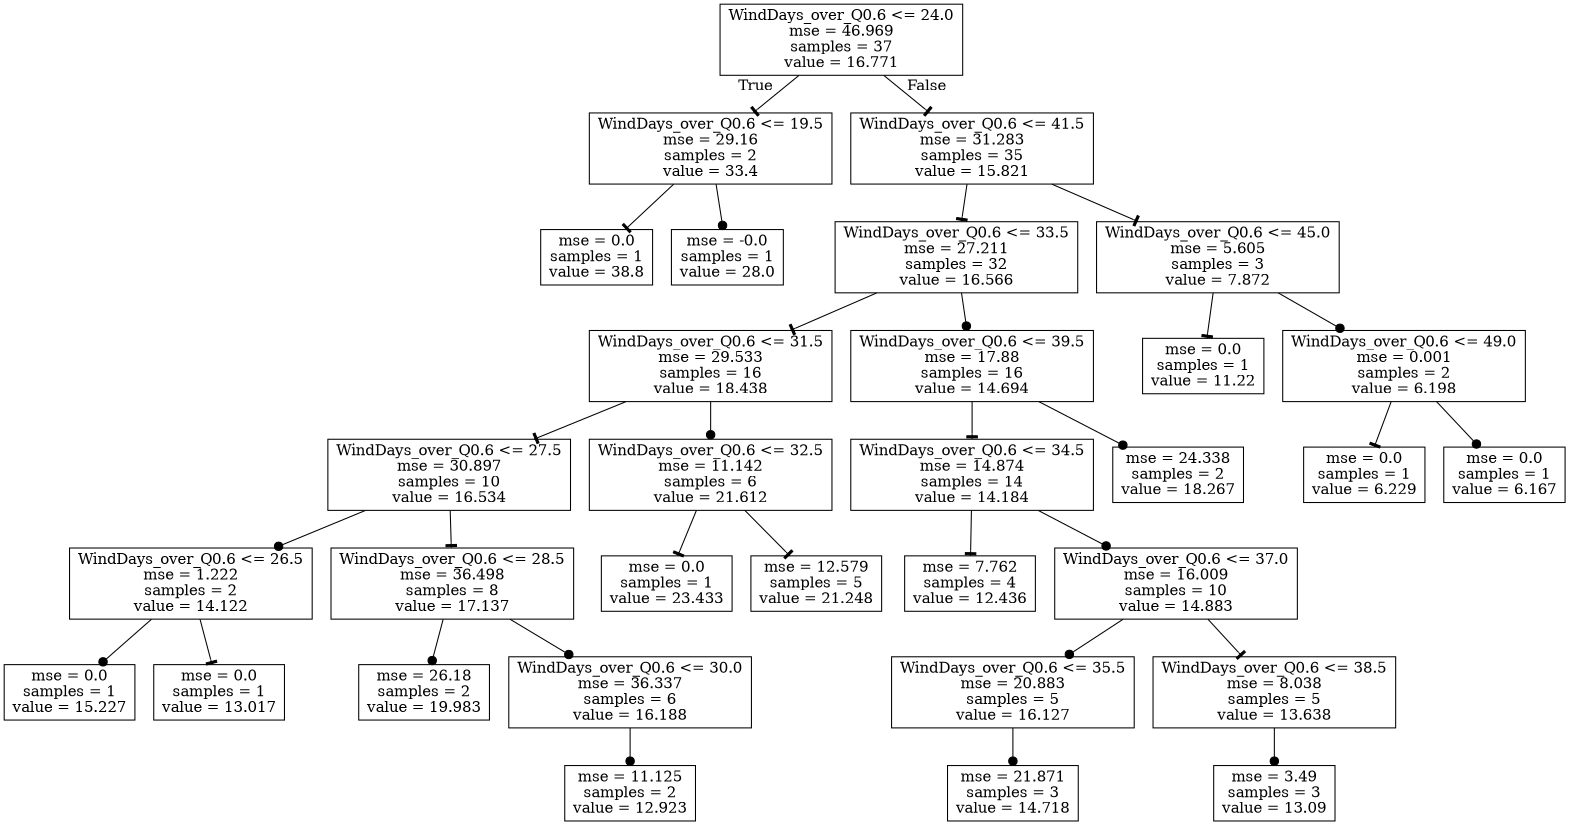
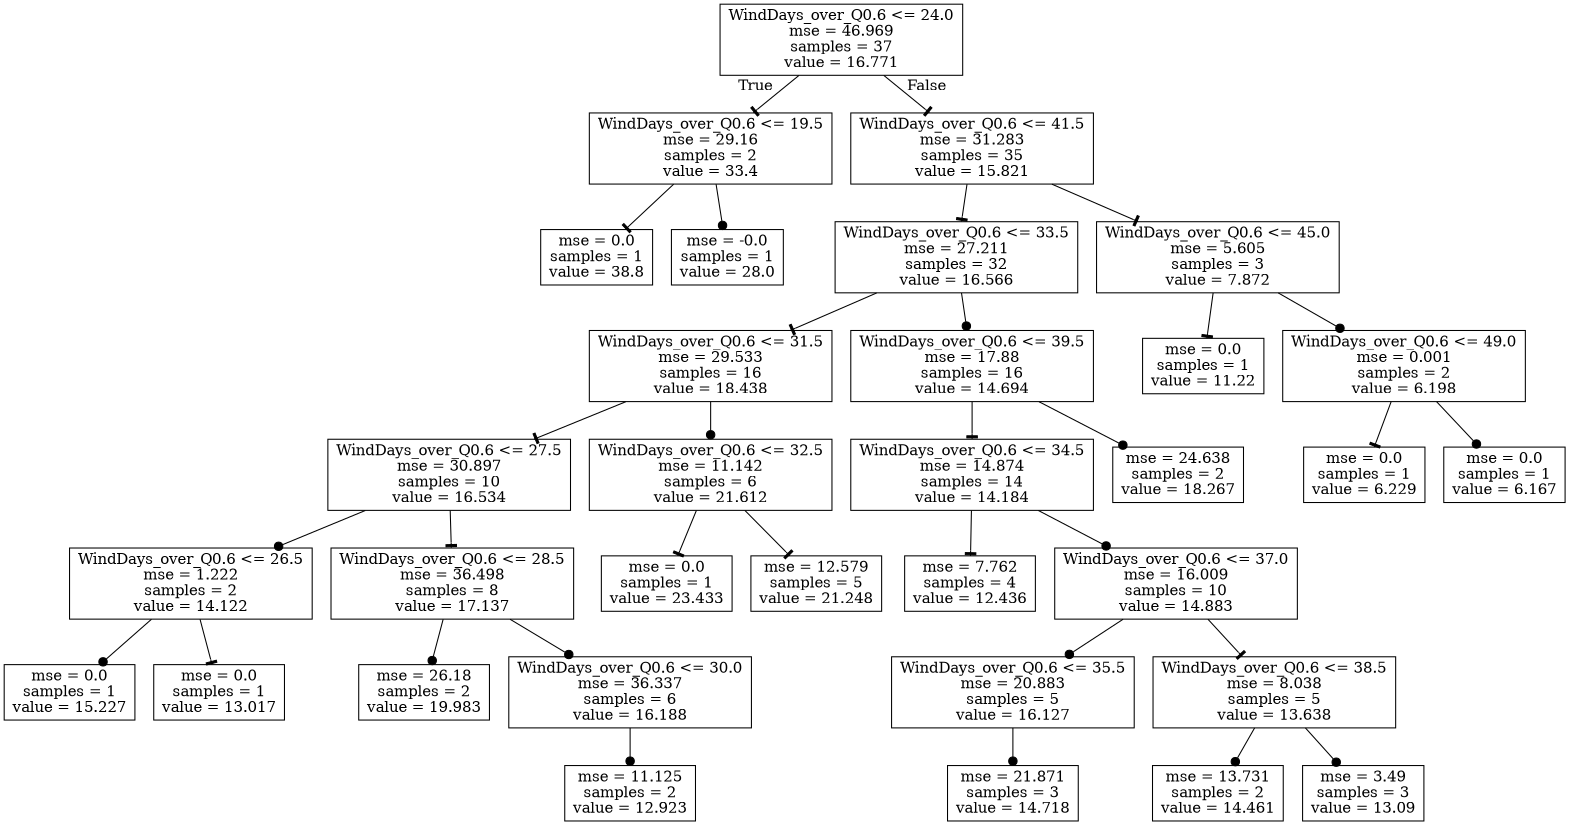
(1178, 475) -> (1178, 475)
none -> (1218, 793)
